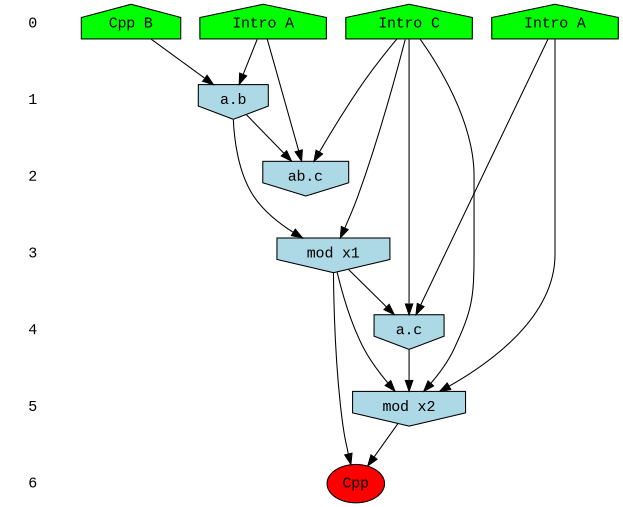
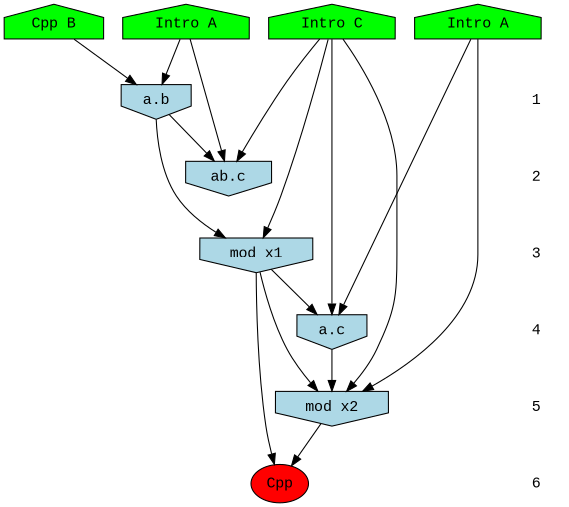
(33, 23) -> none
